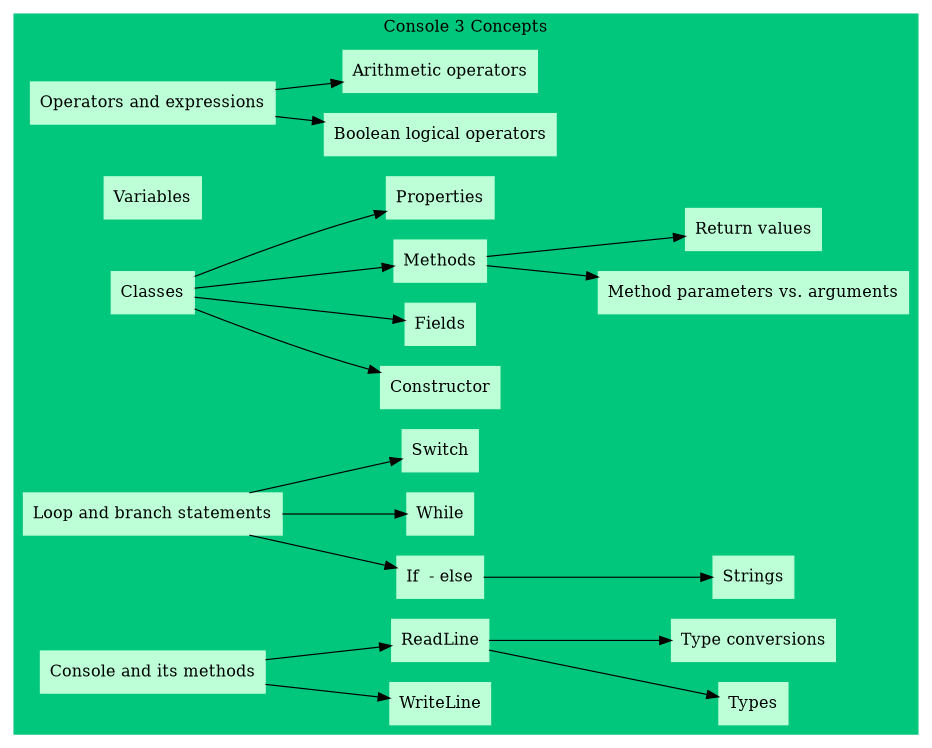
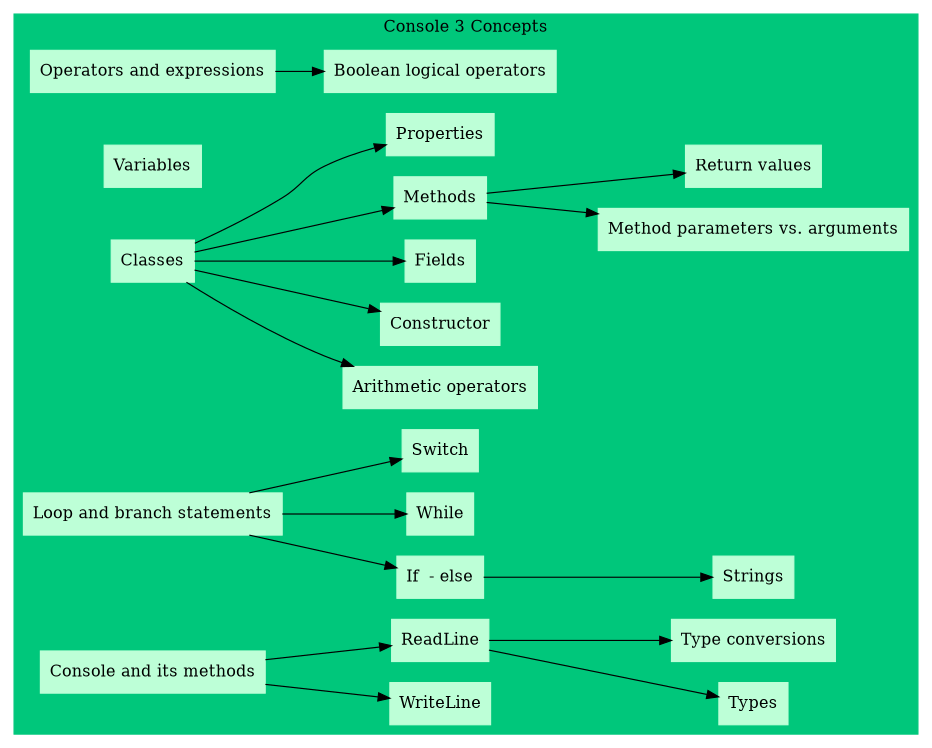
(303, 86) -> (262, 326)
